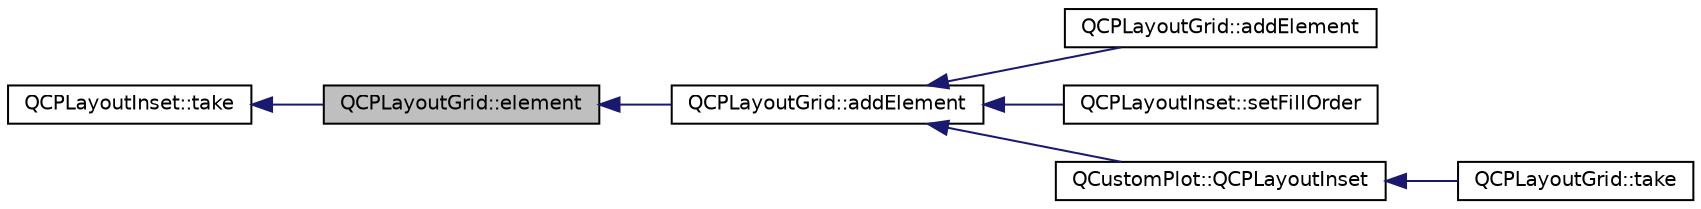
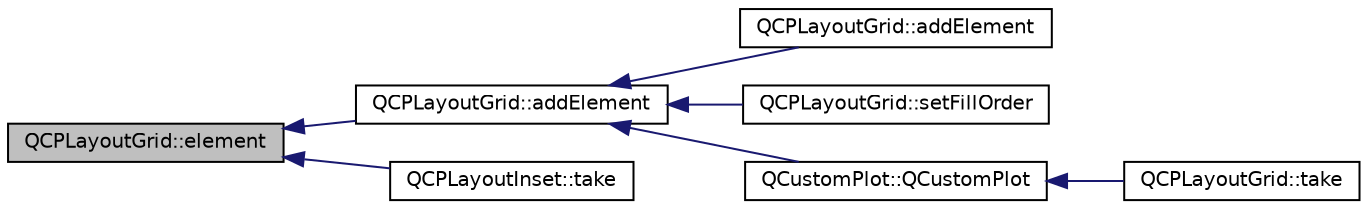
(298, 105) -> (347, 164)
(1221, 105) -> (896, 105)
(1221, 181) -> (896, 181)
